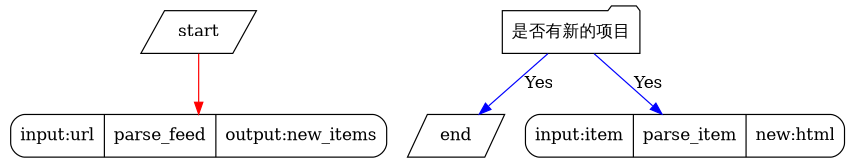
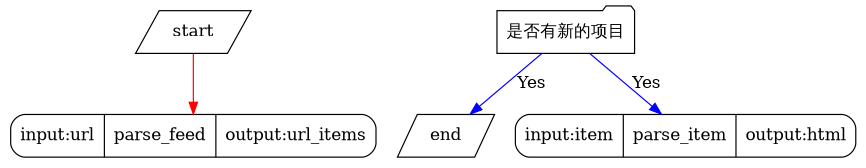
(301, 135) -> (296, 135)
(795, 135) -> (796, 135)
